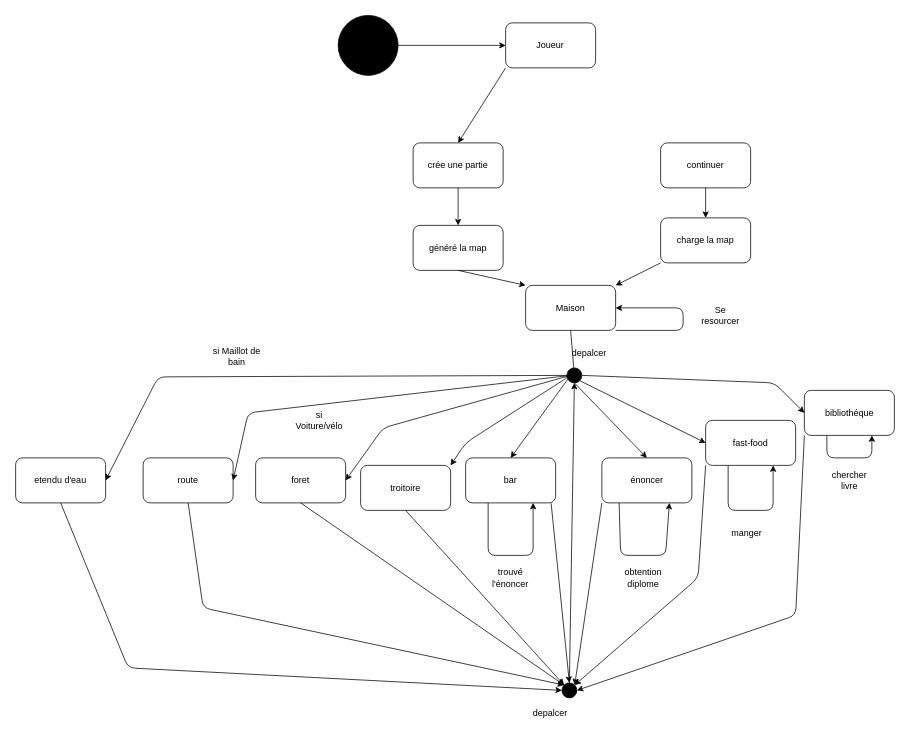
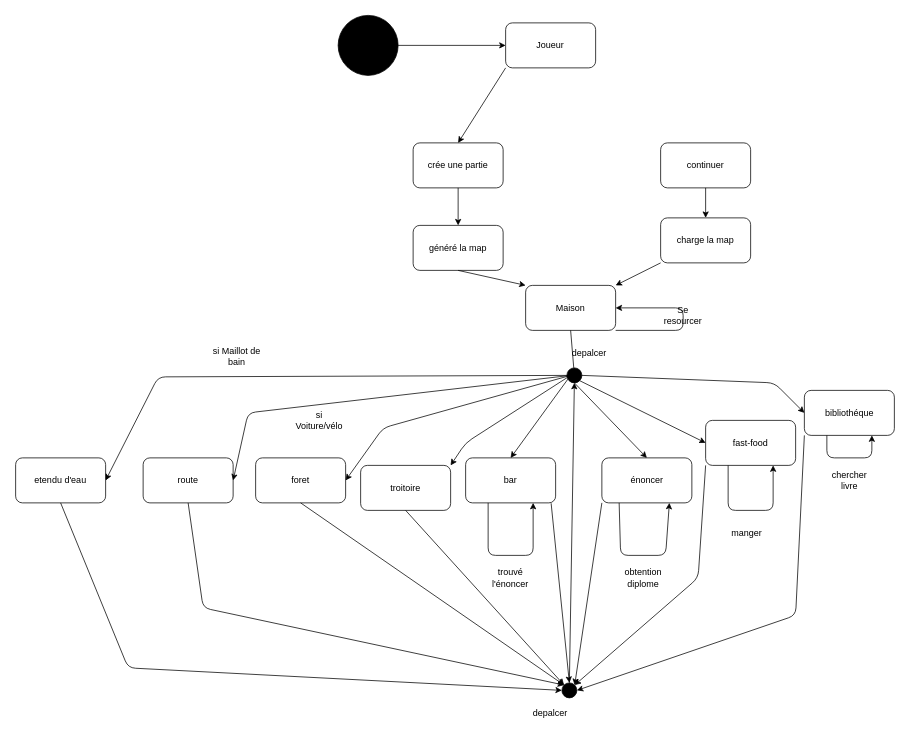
(720, 315) -> (683, 315)
